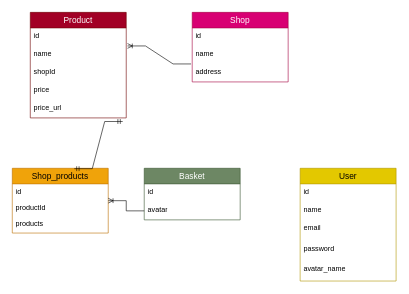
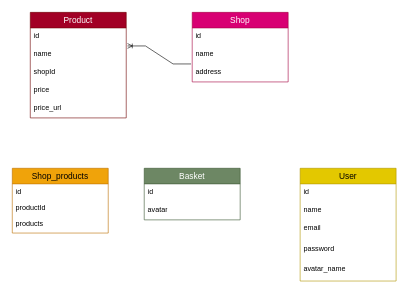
(99, 145) -> none
(124, 201) -> none
